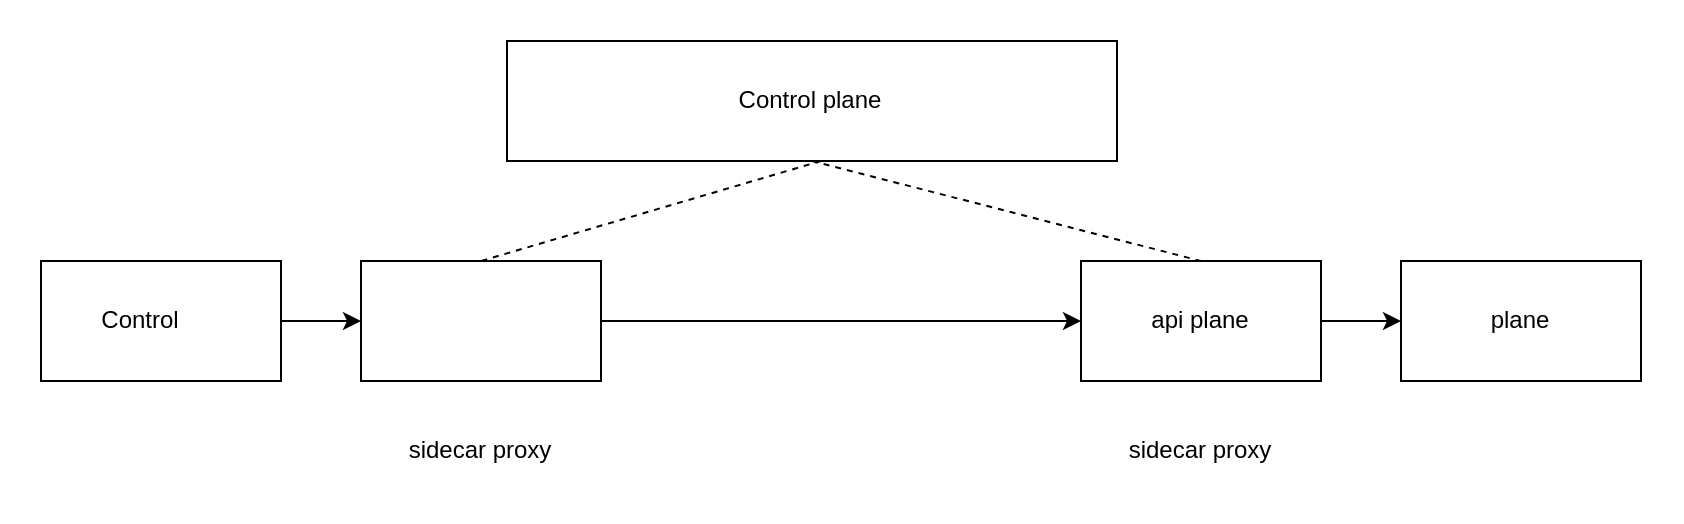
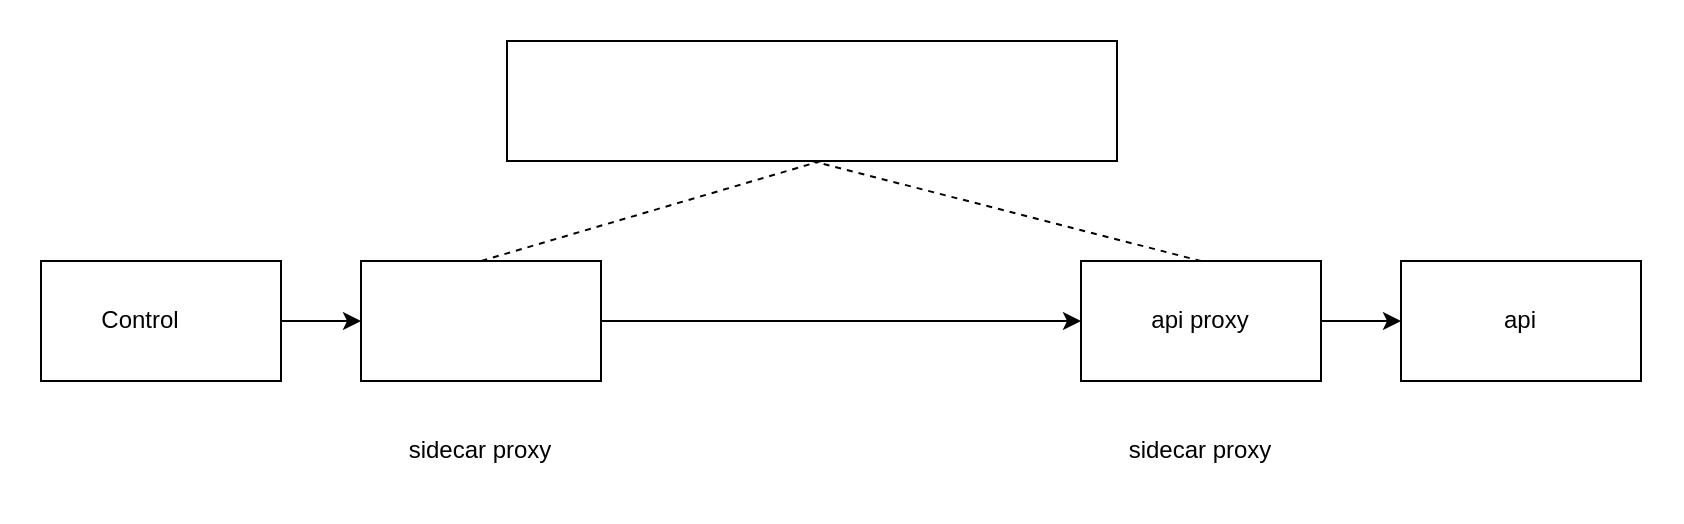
(811, 101) -> none
(1201, 321) -> (1201, 321)
(1521, 321) -> (1521, 321)
